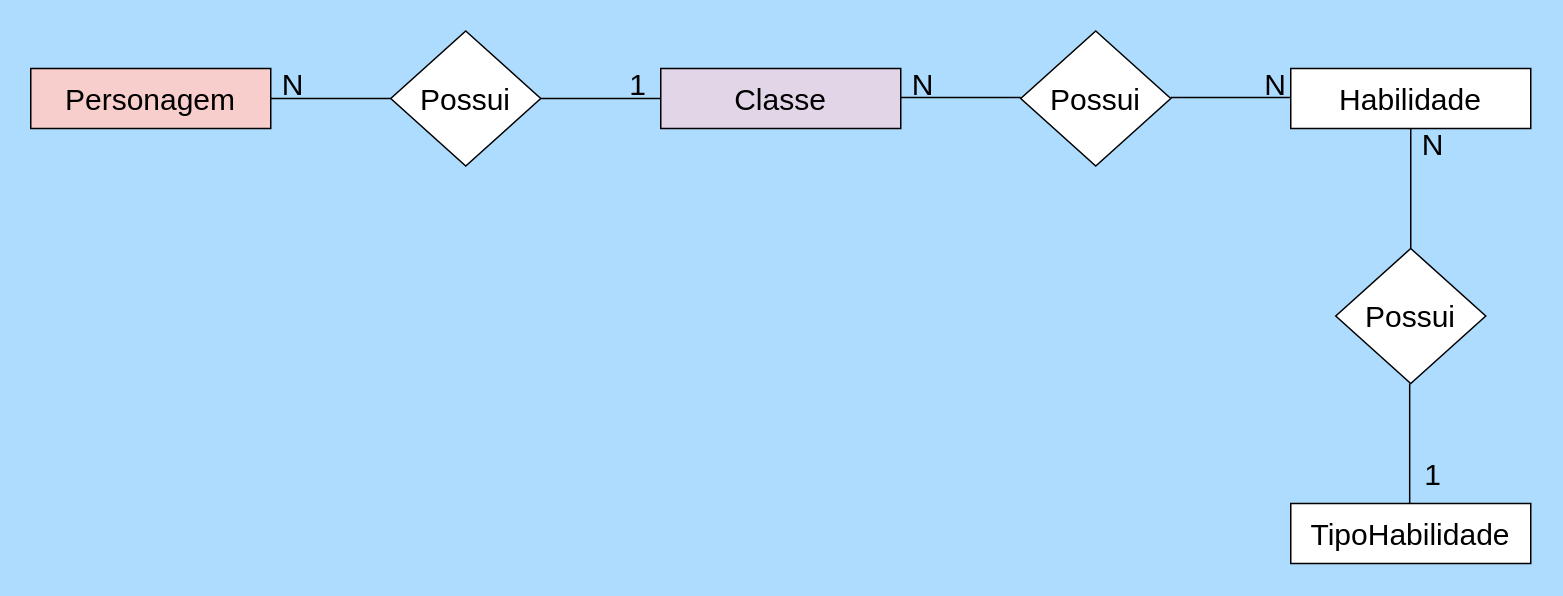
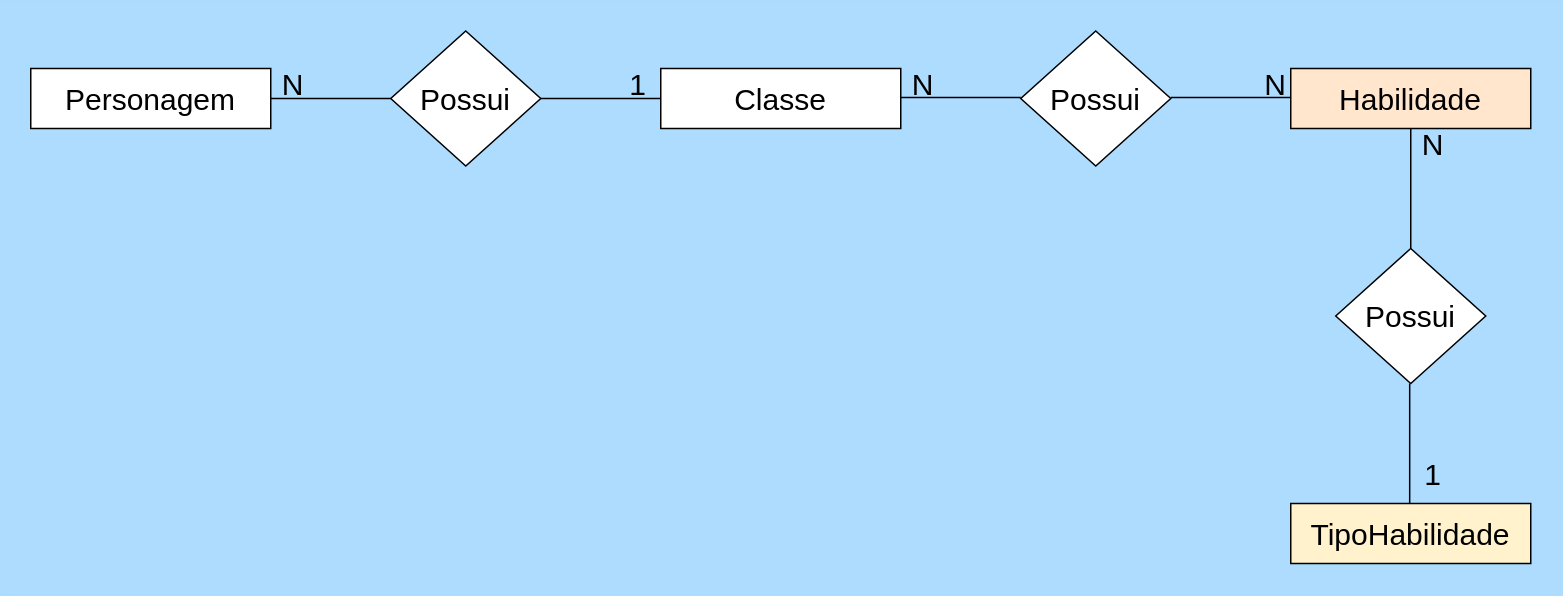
(151, 98) -> (151, 98)
(781, 98) -> (781, 98)
(1411, 98) -> (1411, 98)
(1411, 533) -> (1411, 533)
